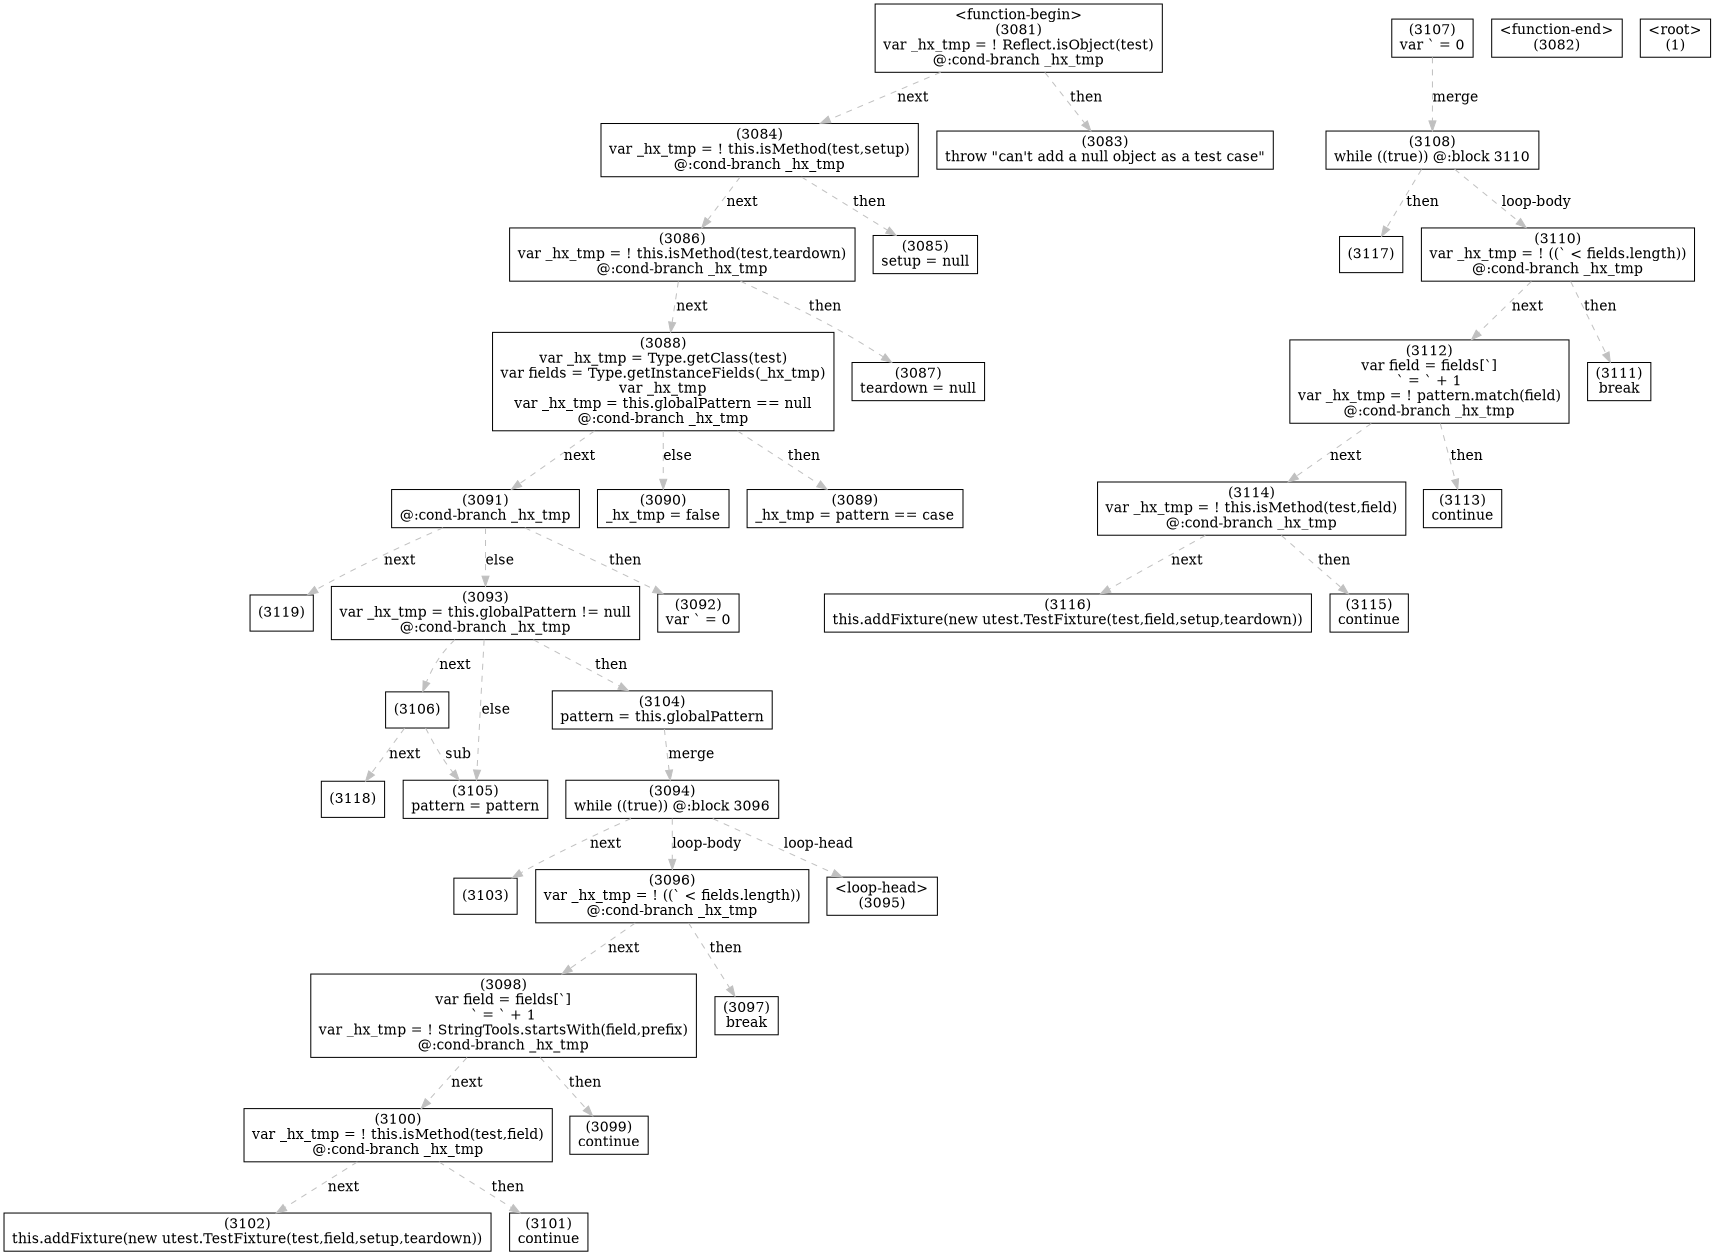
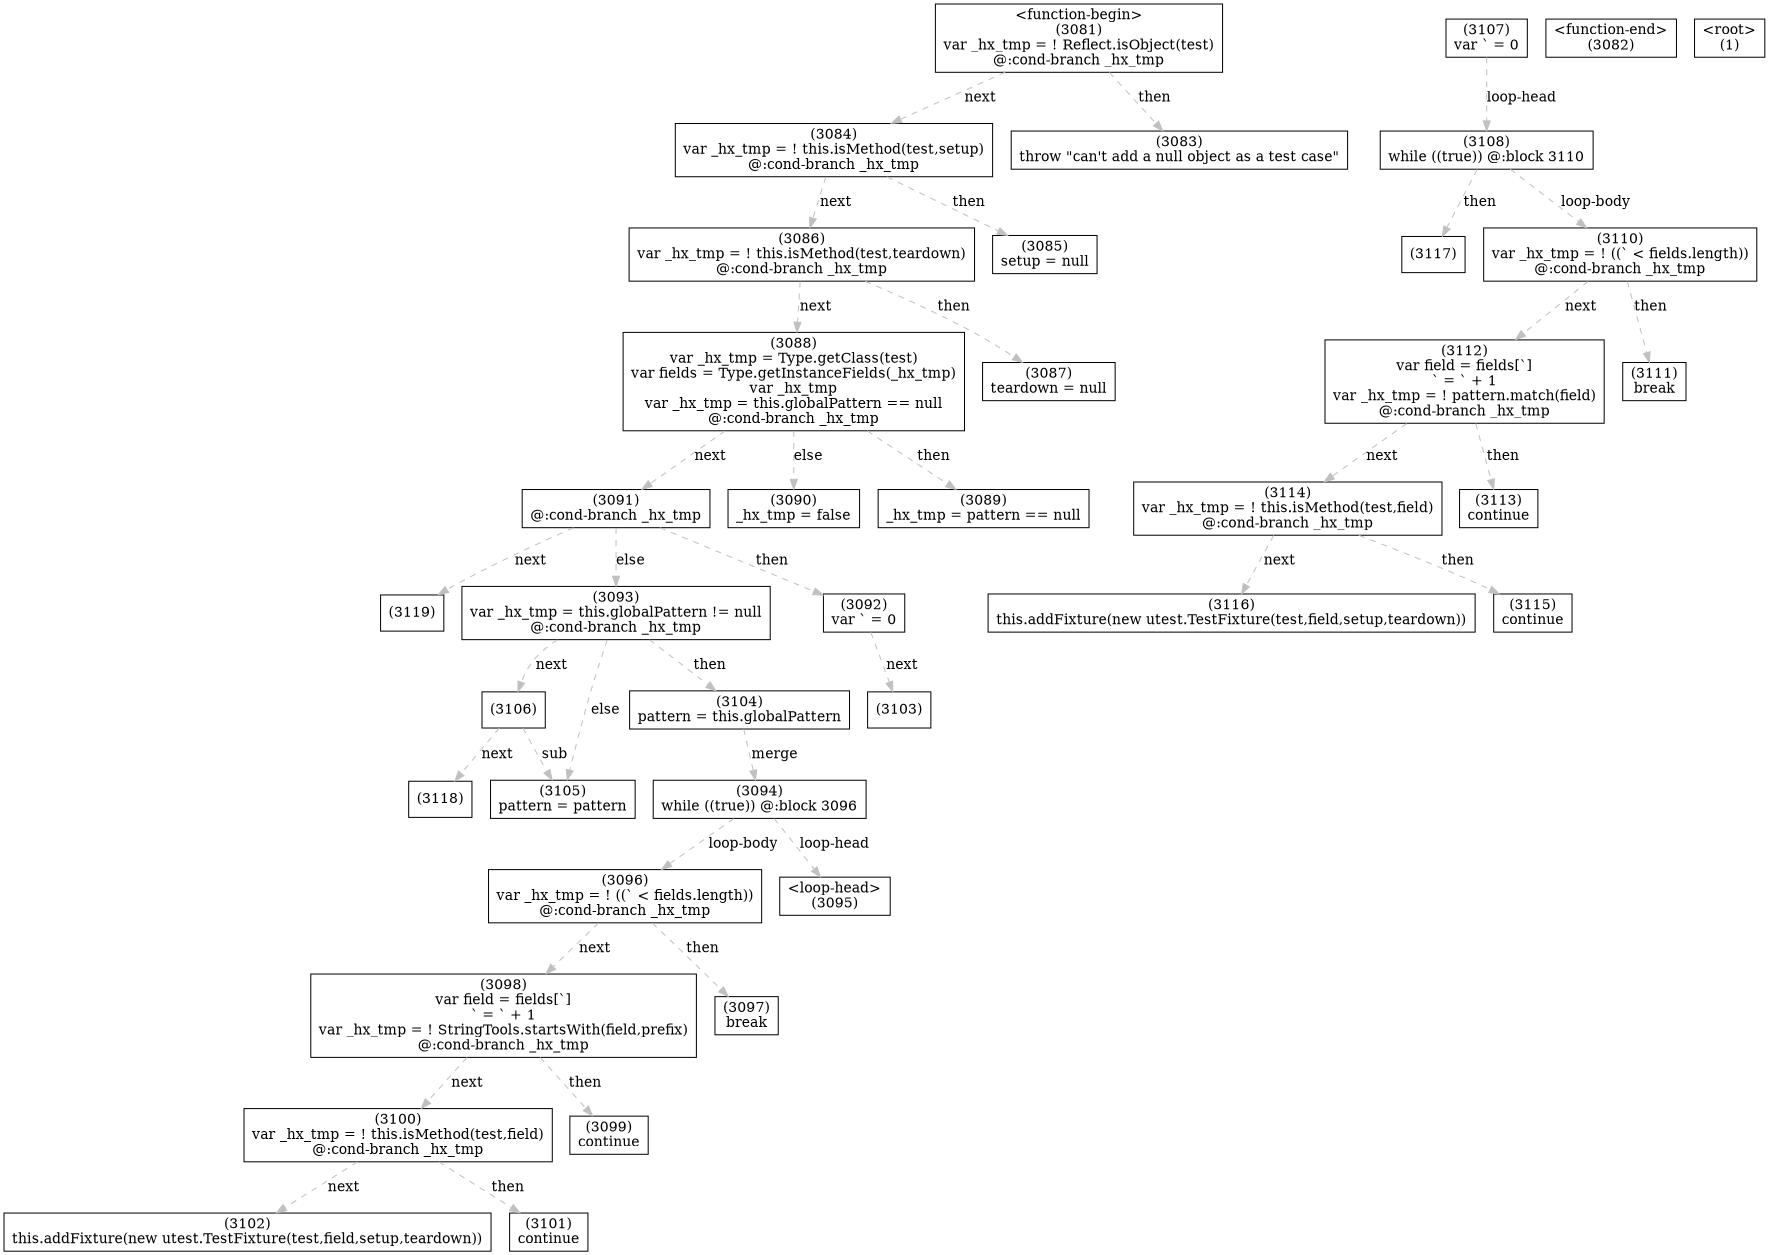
(1456, 98) -> (1522, 98)
(855, 509) -> (984, 509)
(576, 845) -> (880, 657)
